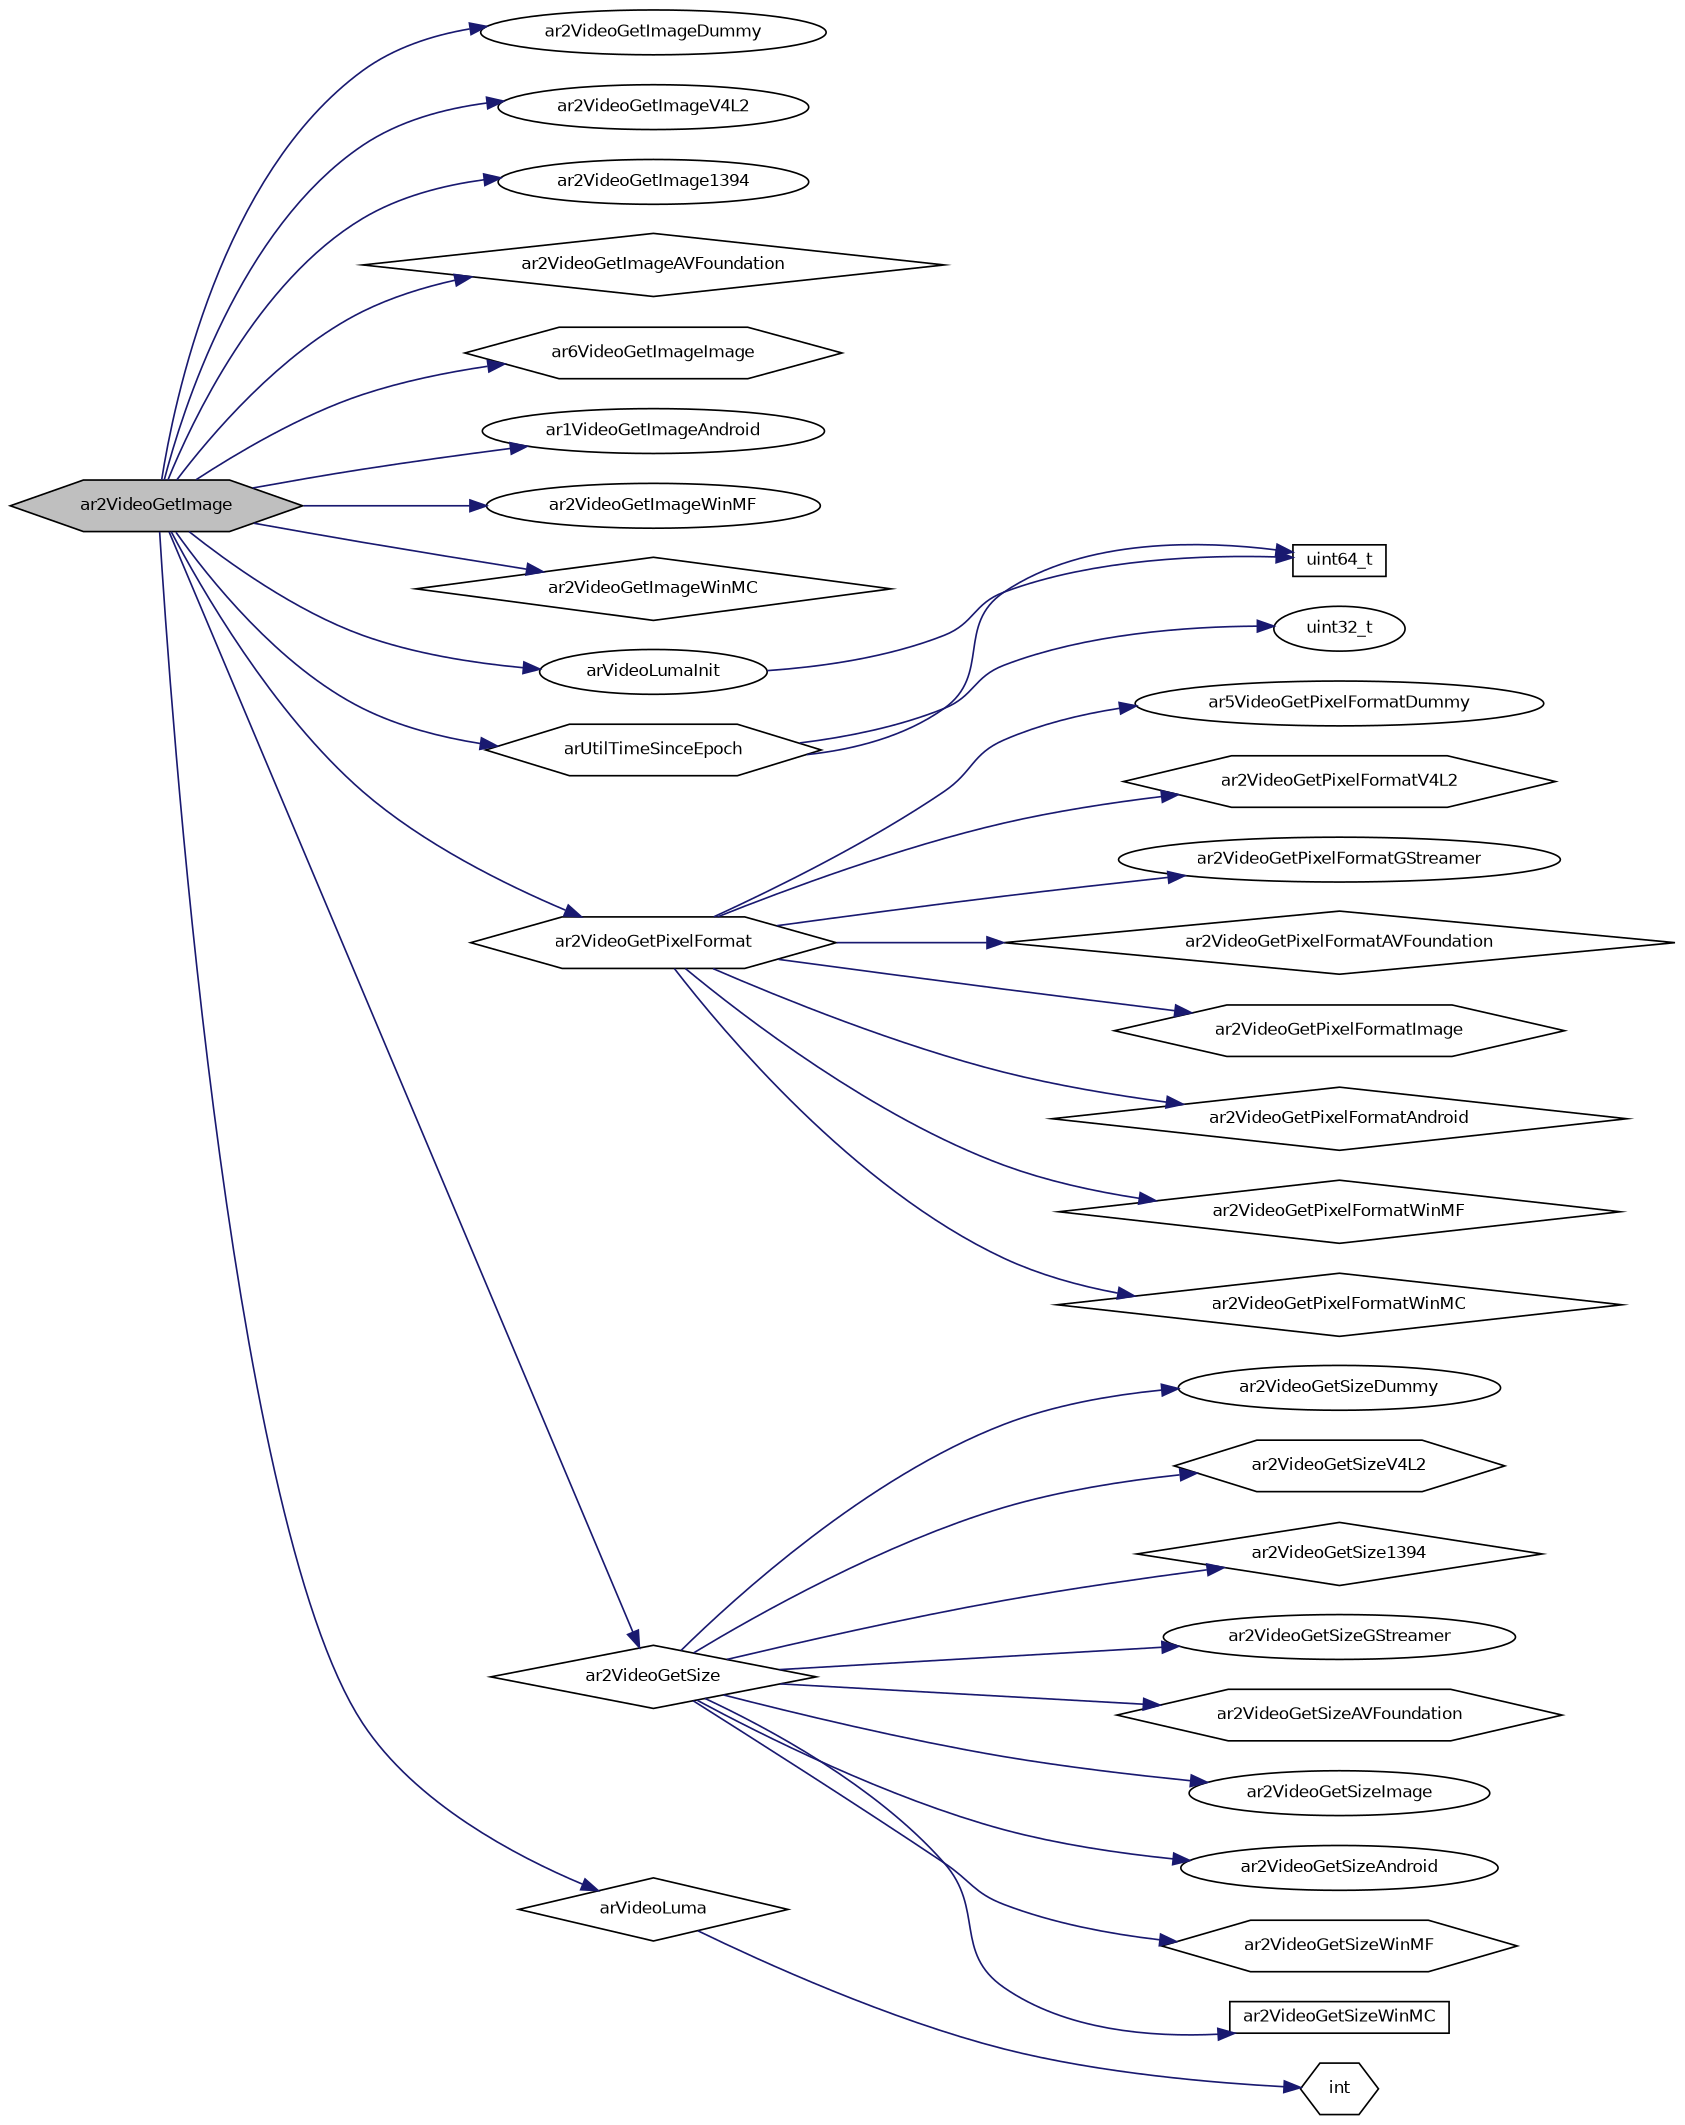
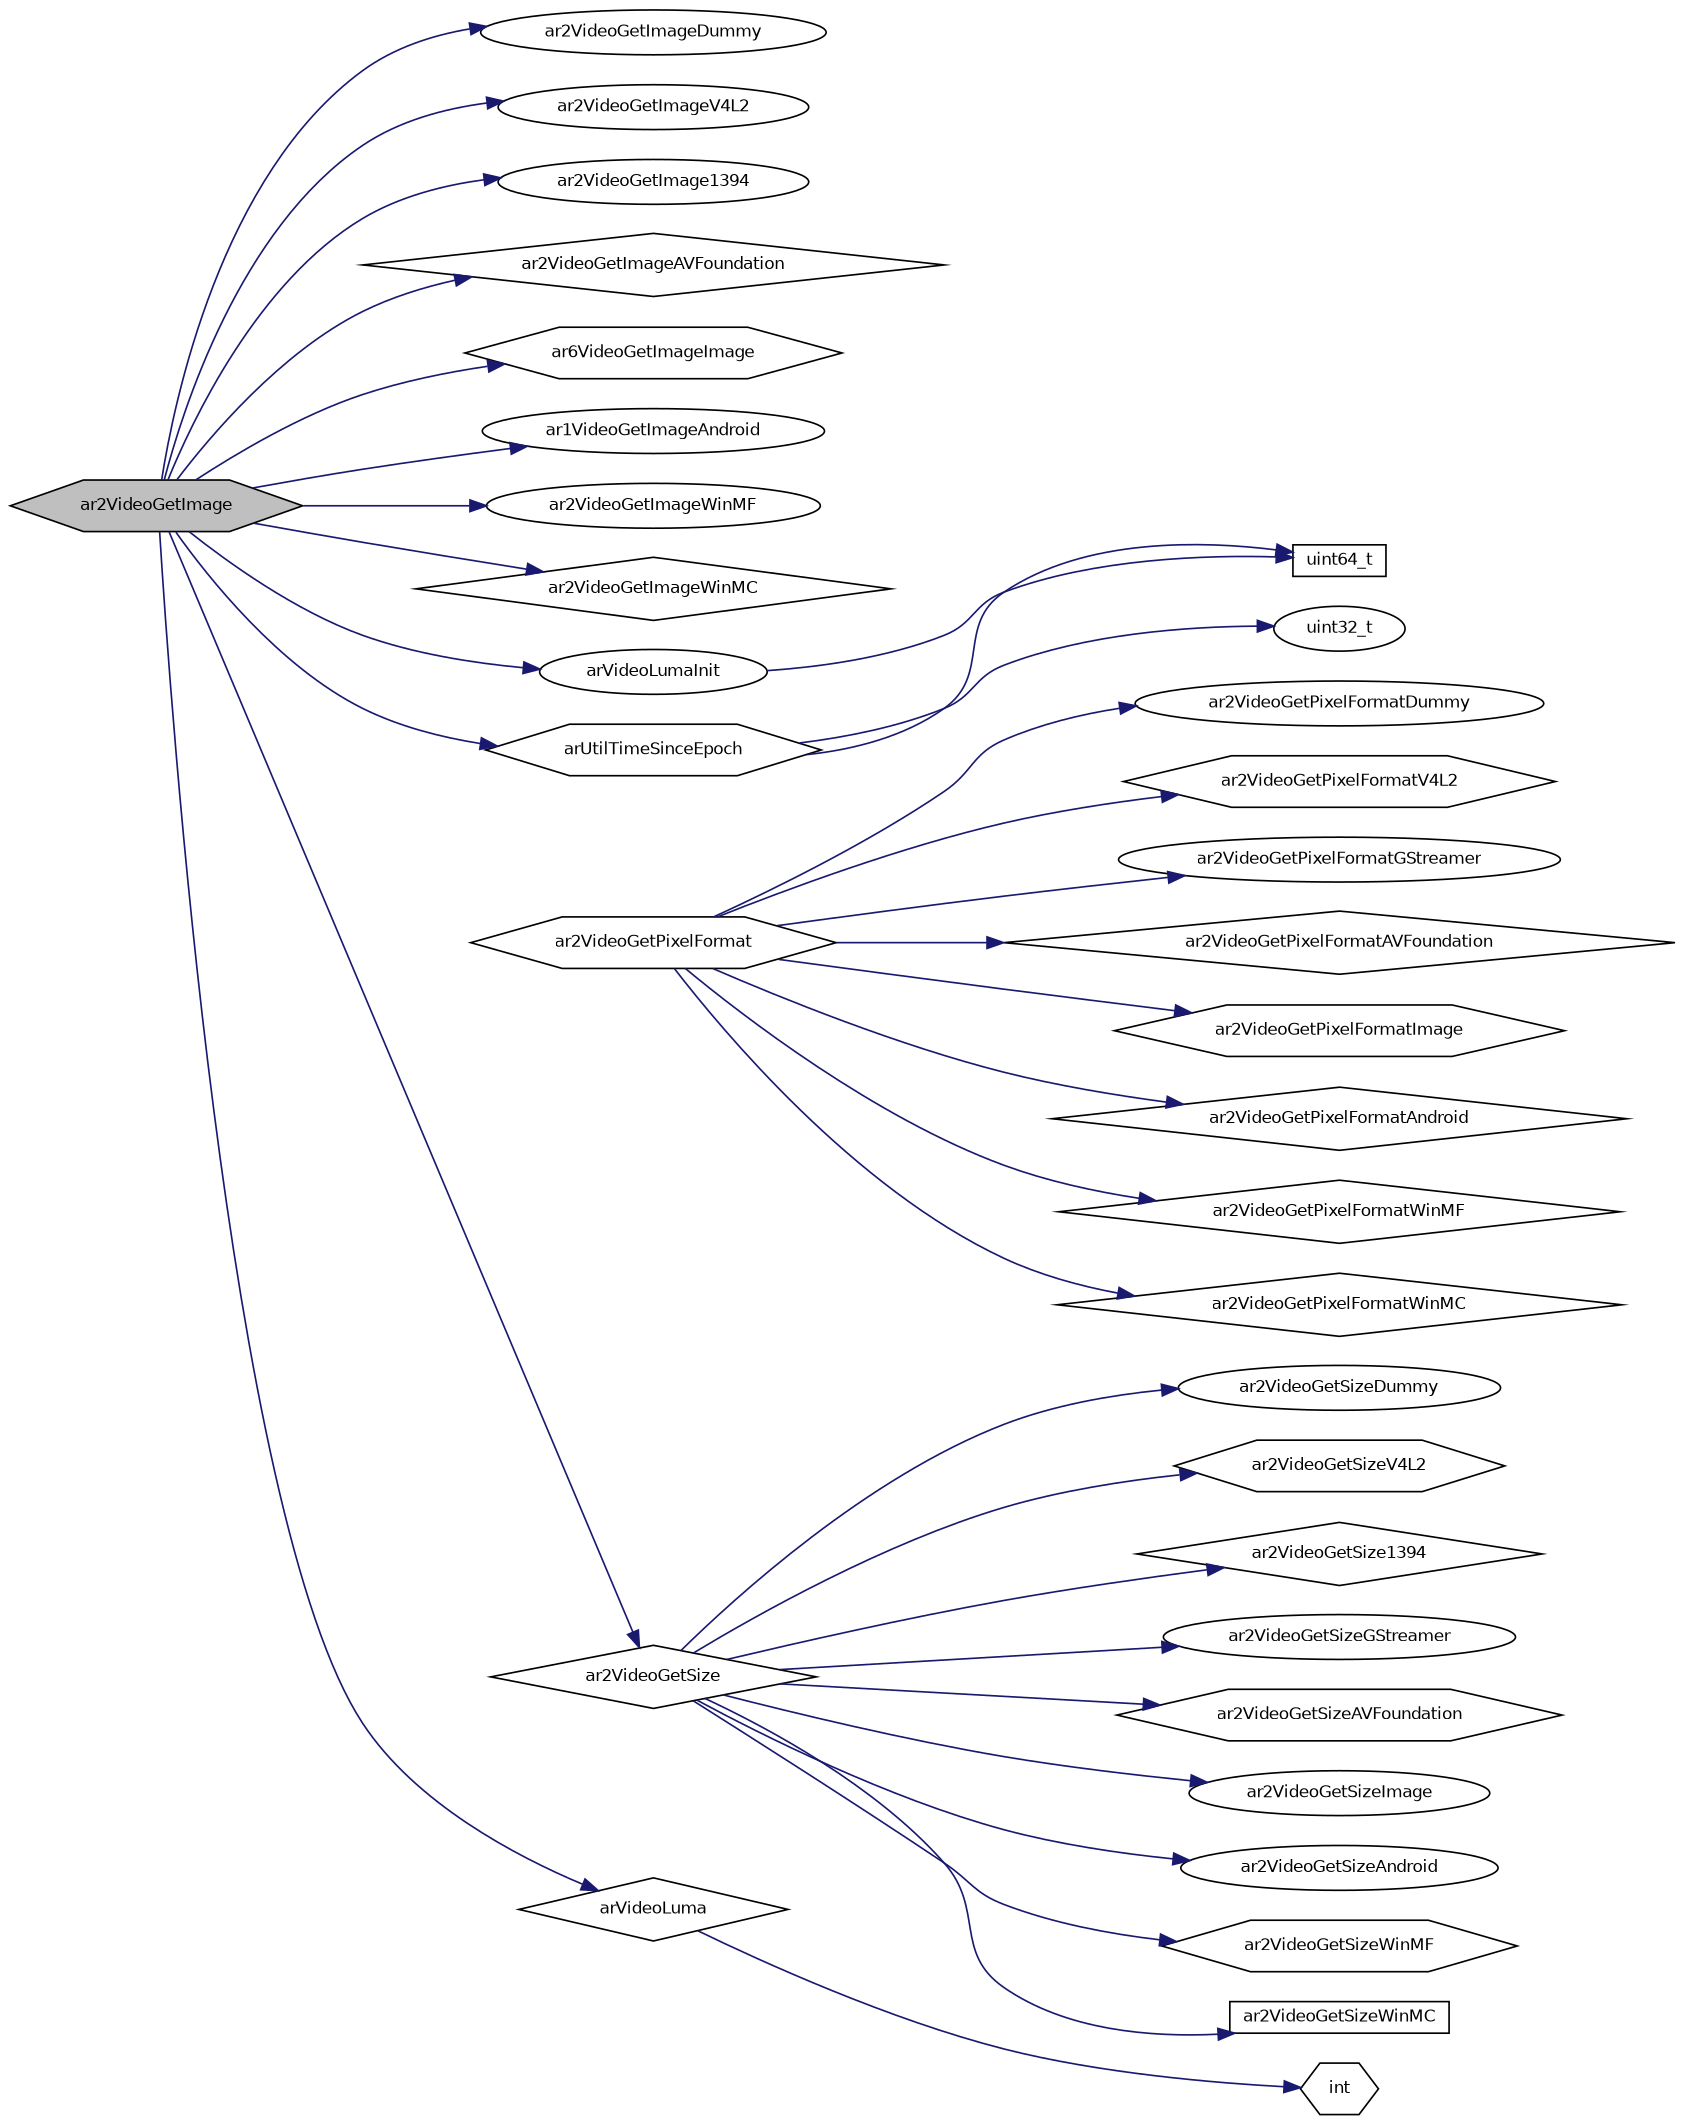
(1339, 703) -> (1339, 703)
(331, 761) -> none
